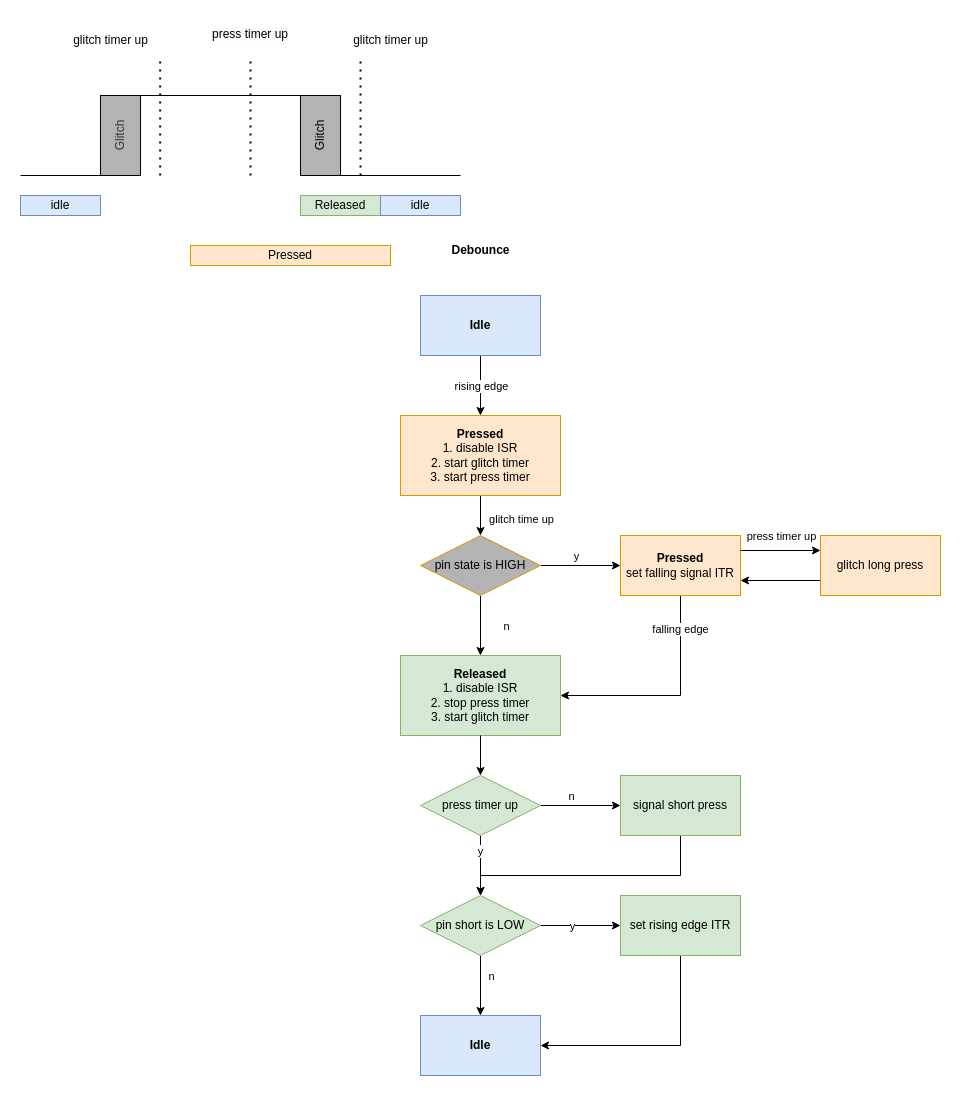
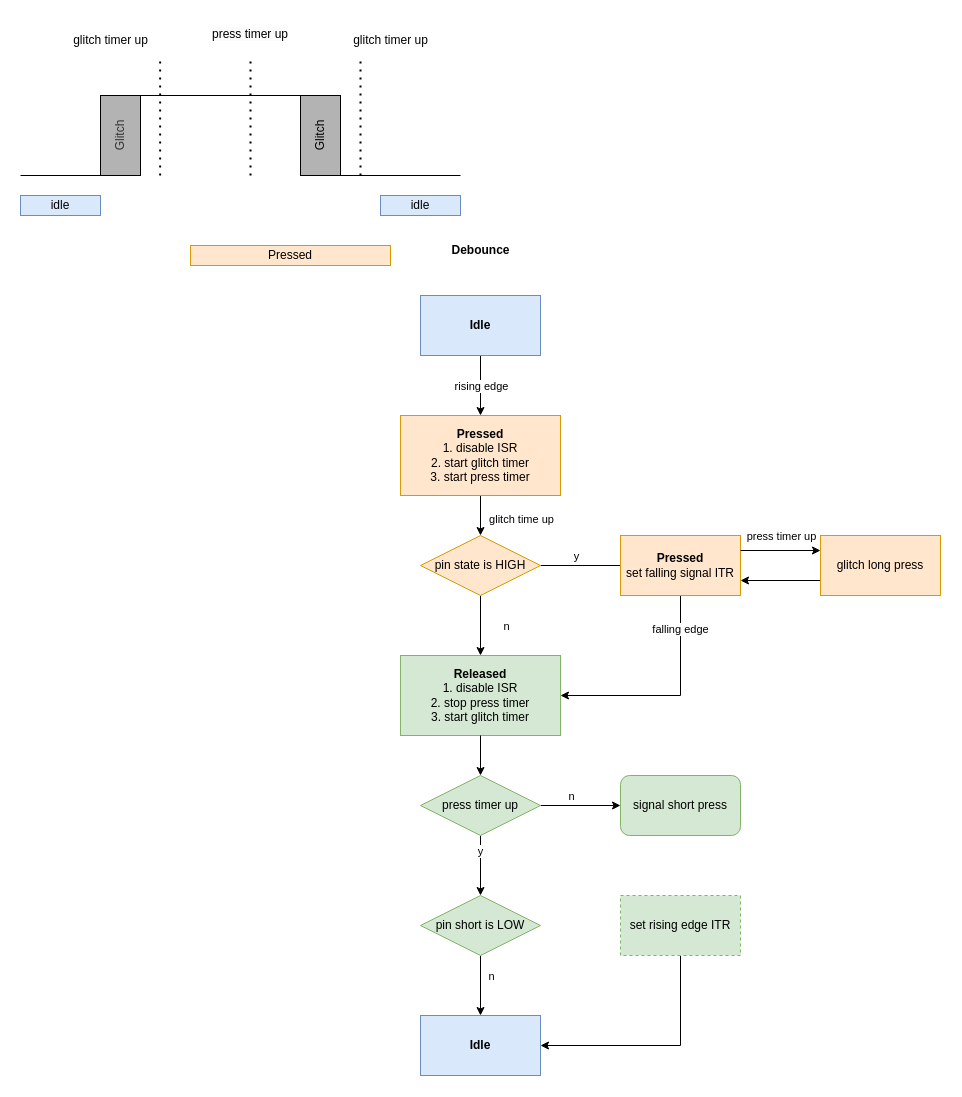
(341, 206) -> none
(481, 566) -> (481, 566)
(612, 566) -> (614, 566)
(681, 806) -> (681, 806)
(602, 876) -> none
(577, 926) -> none
(681, 926) -> (681, 926)
